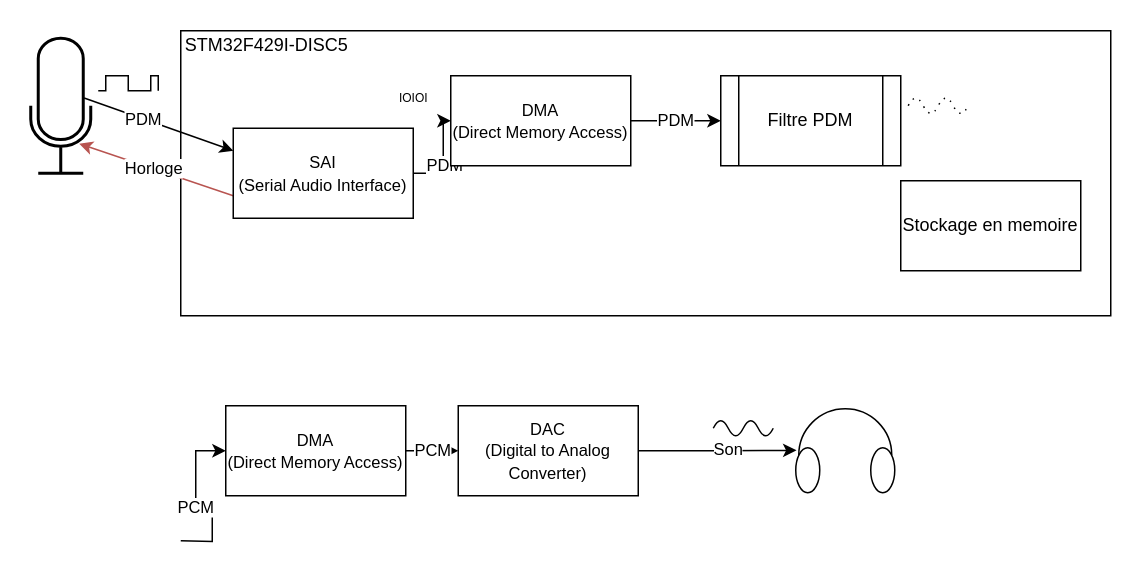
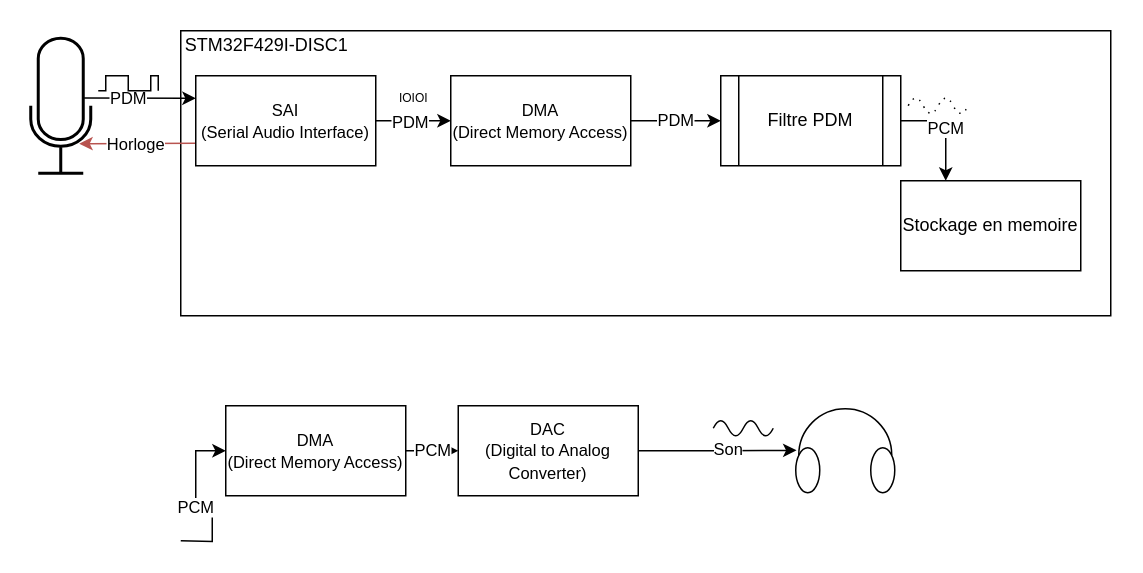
(267, 46) -> (267, 46)
none -> (946, 123)
(323, 173) -> (286, 121)
